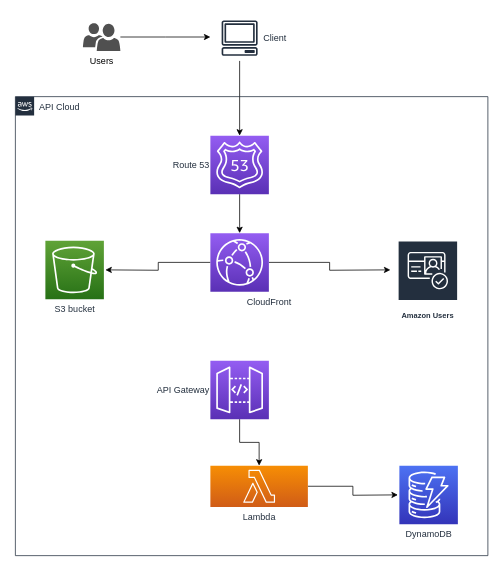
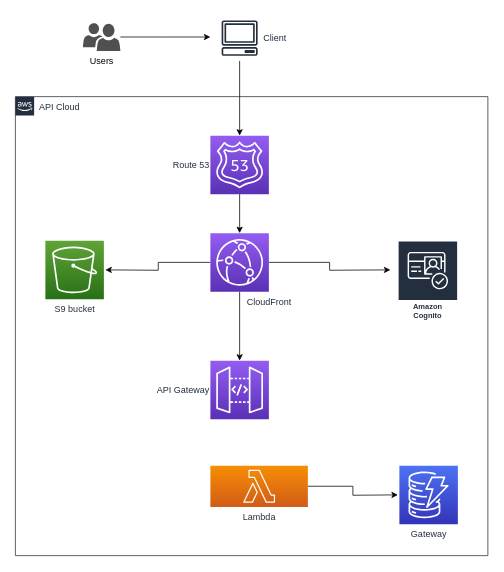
(75, 310) -> (75, 310)
(428, 315) -> (428, 315)
none -> (240, 323)
(240, 441) -> none
(429, 535) -> (429, 535)
